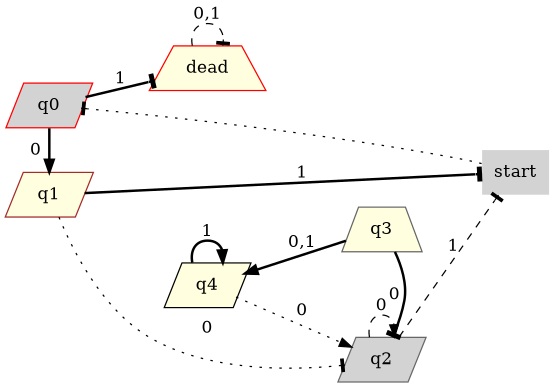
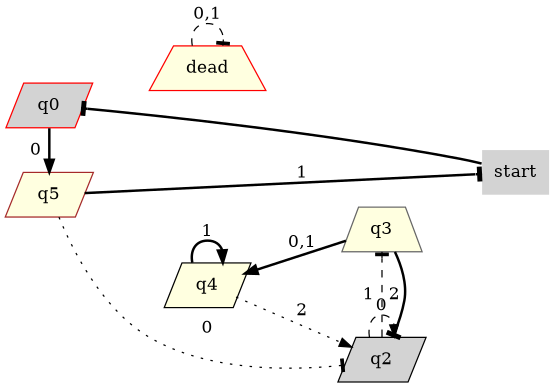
(117, 90) -> none
(285, 131) -> (285, 131)
(49, 195) -> (49, 195)
(447, 269) -> (382, 298)
(395, 295) -> (395, 295)
(302, 311) -> (302, 311)
(382, 360) -> (382, 360)
